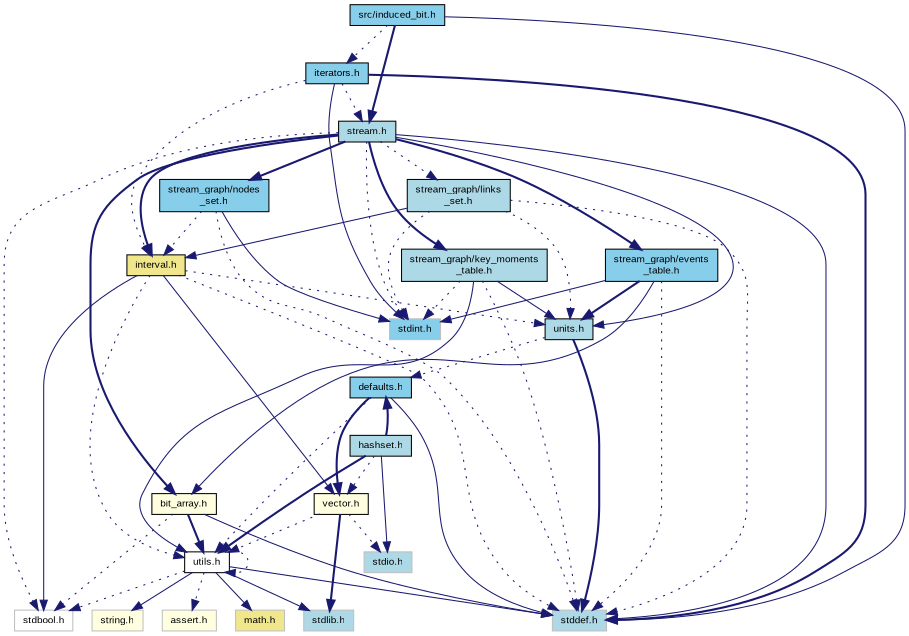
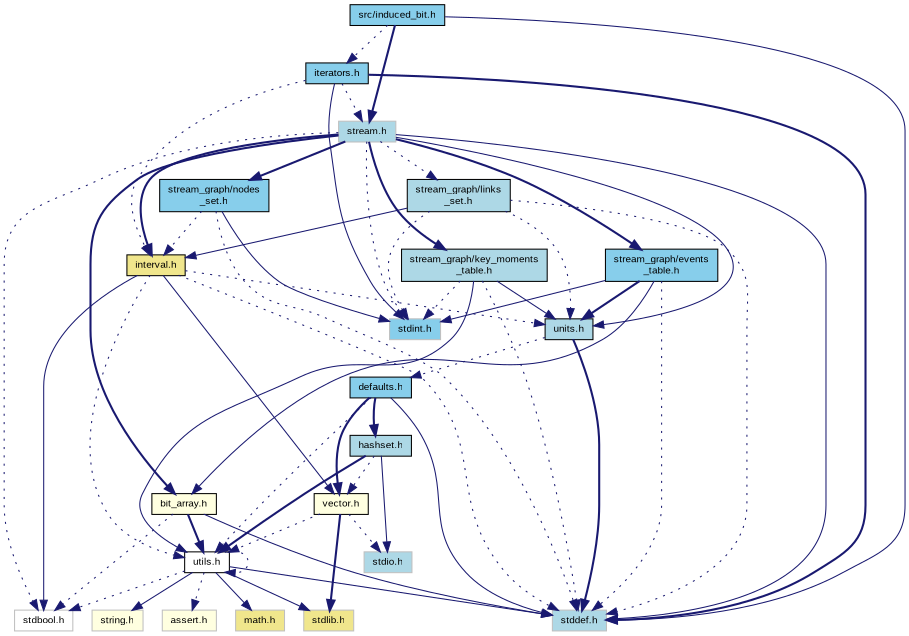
(367, 132) -> (367, 132)
(388, 422) -> (374, 412)
(329, 621) -> (329, 621)
